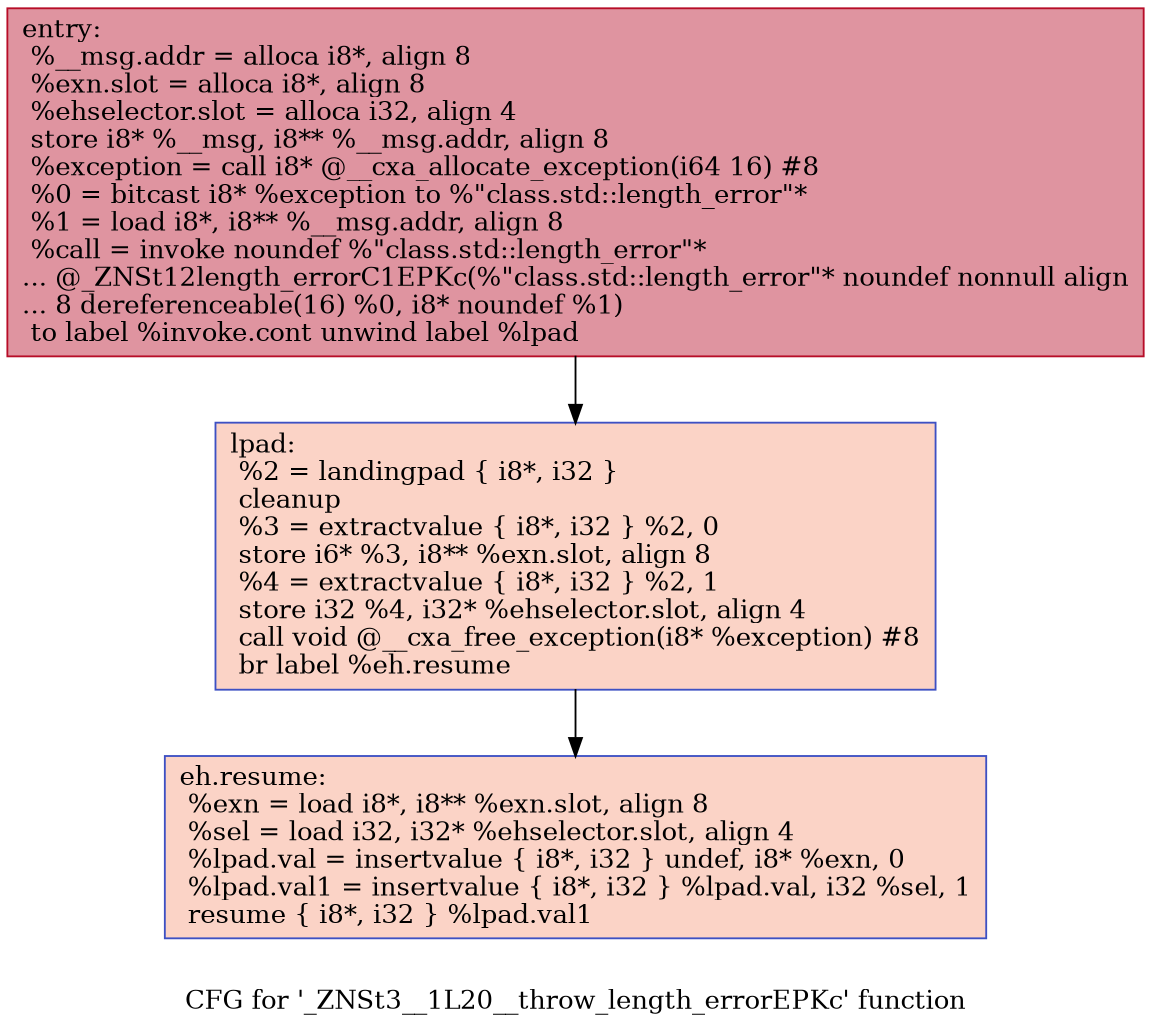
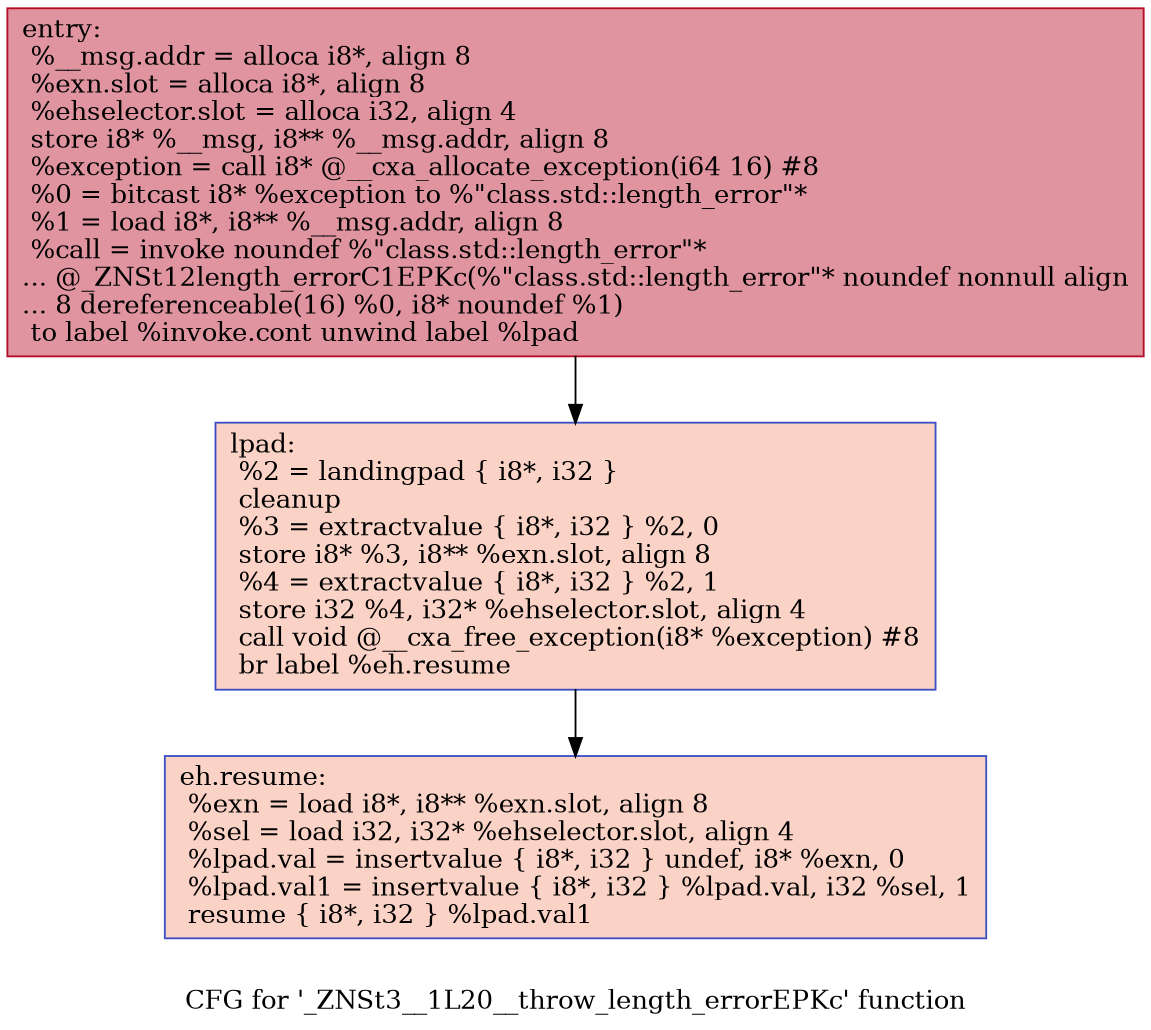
(471, 555) -> (471, 555)
